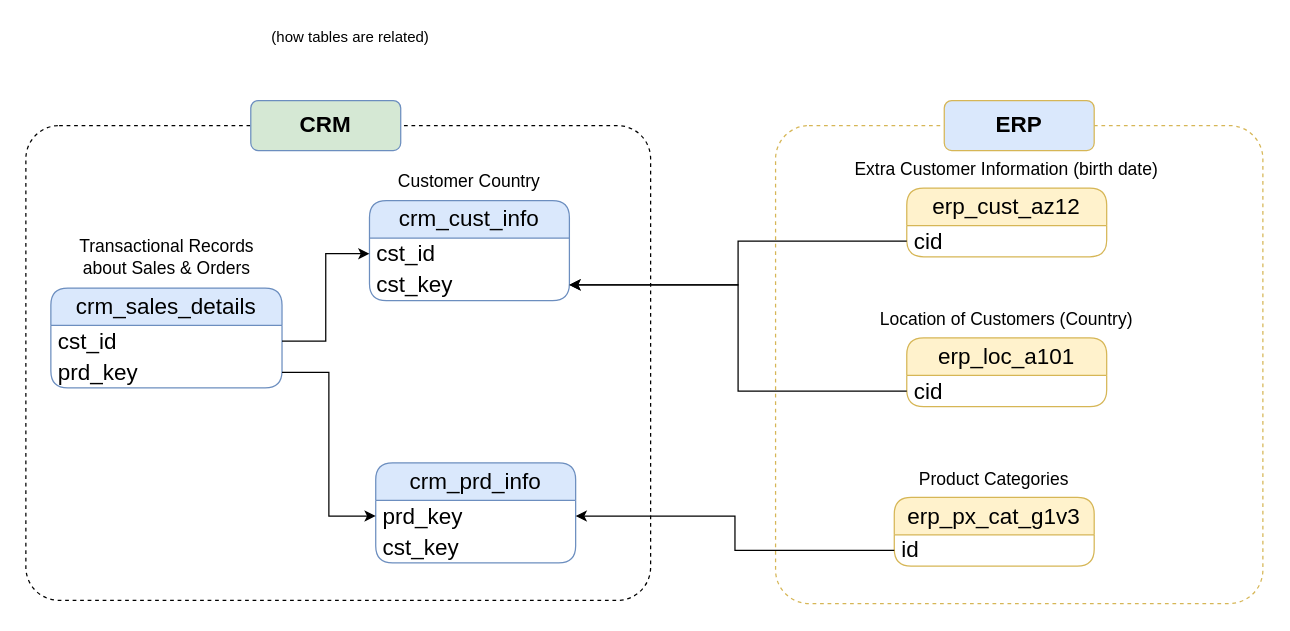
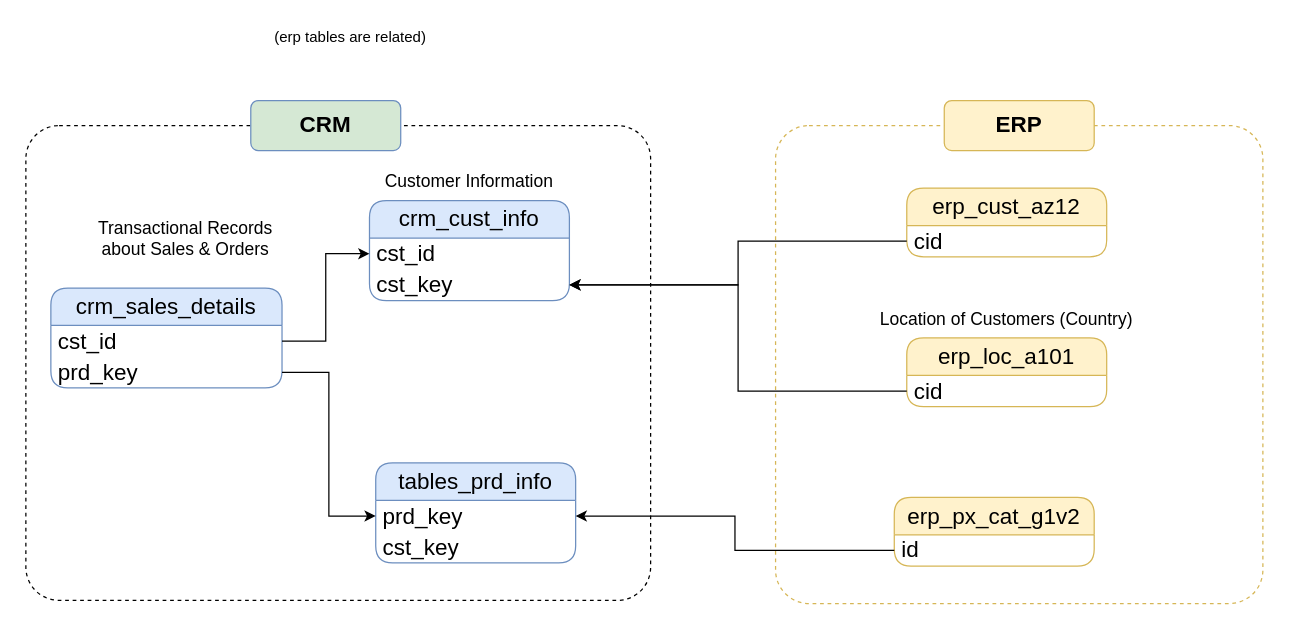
(351, 38) -> (351, 38)
(1019, 126) -> (1019, 126)
(1007, 169) -> none
(469, 182) -> (469, 182)
(166, 257) -> (185, 238)
(994, 479) -> none
(476, 482) -> (476, 482)
(994, 517) -> (994, 517)
